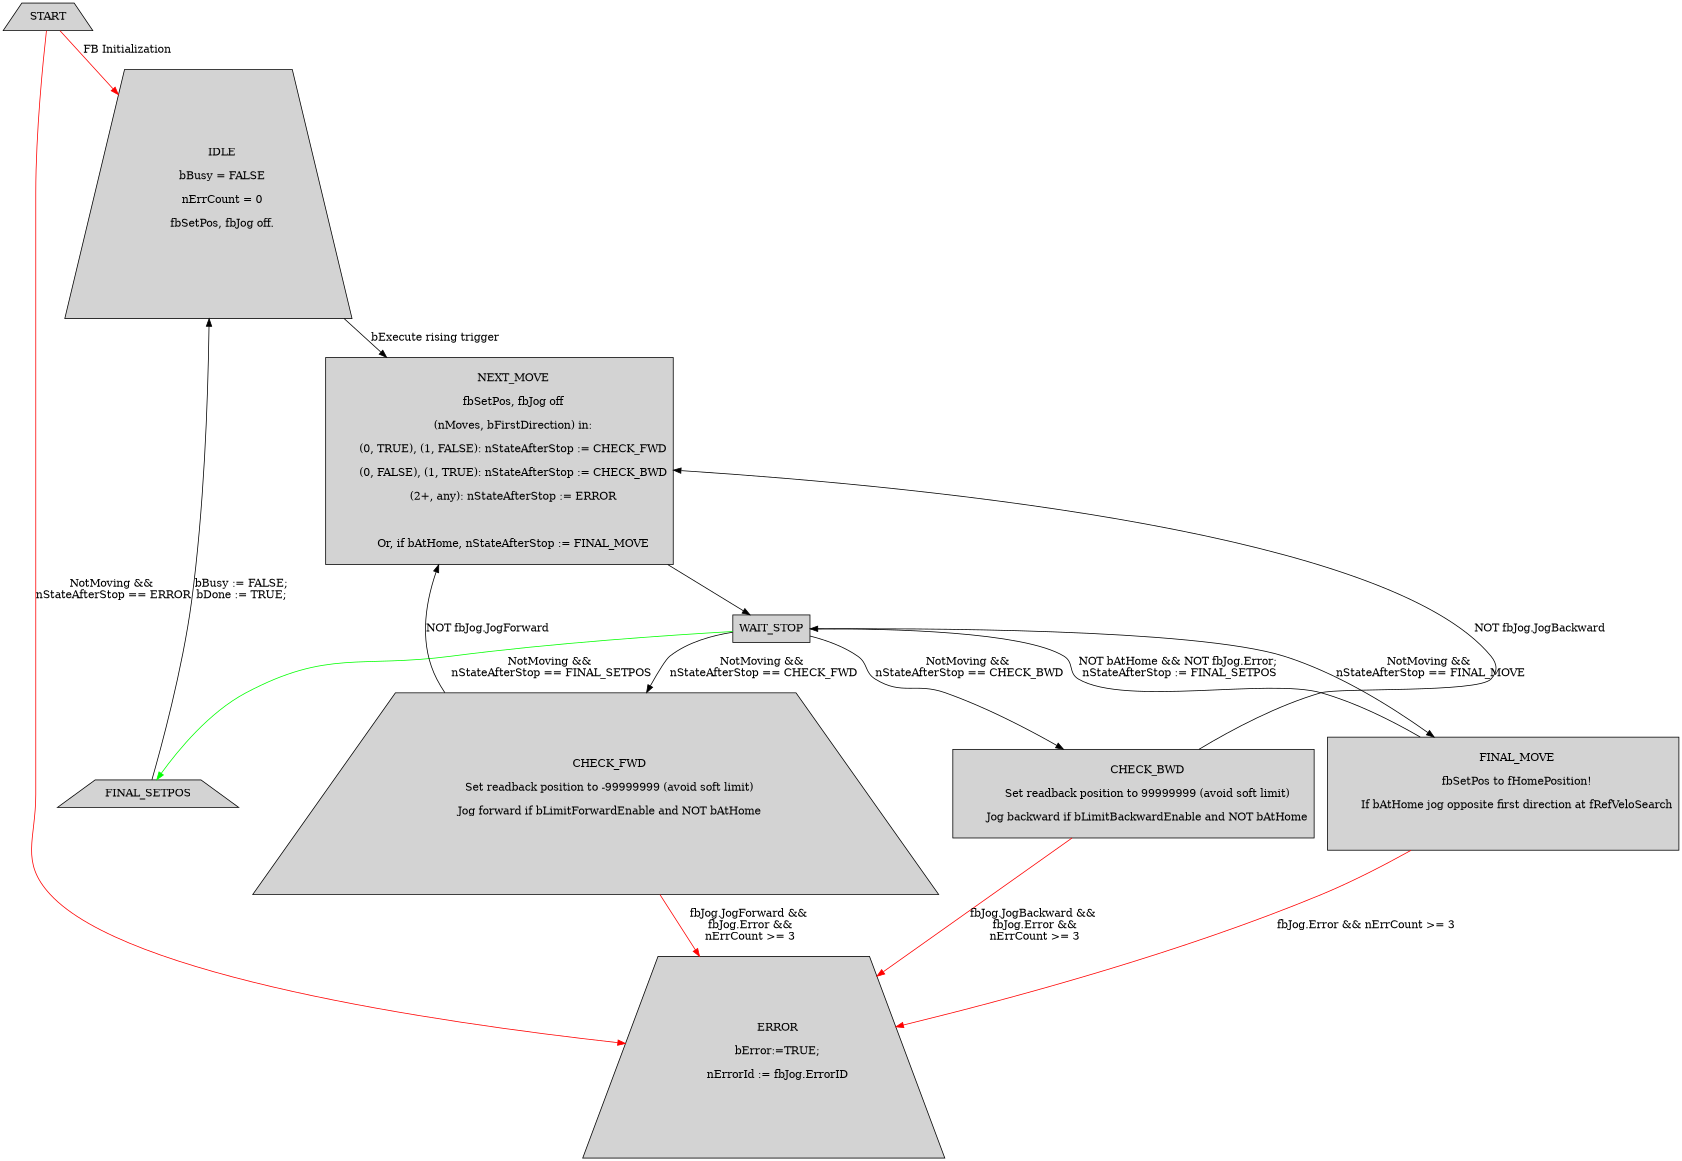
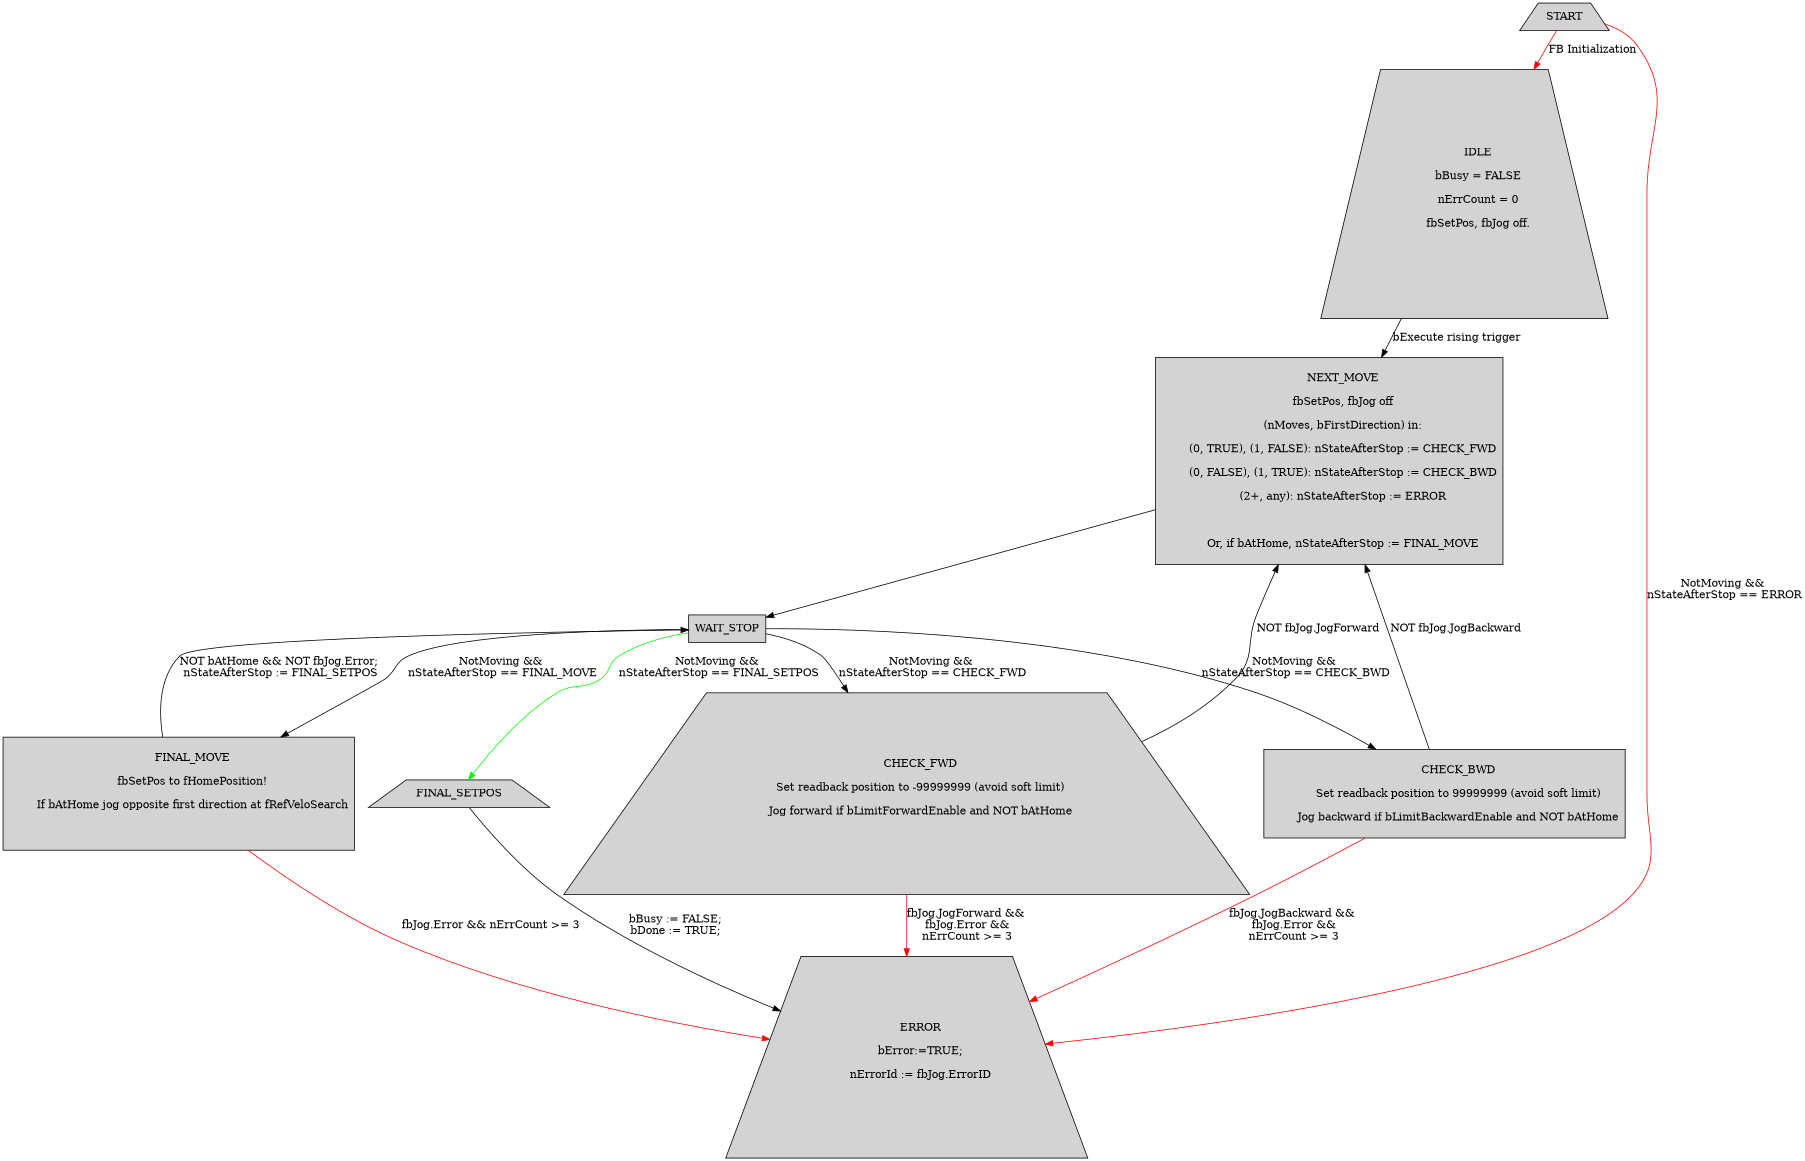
(197, 555) -> (608, 927)
